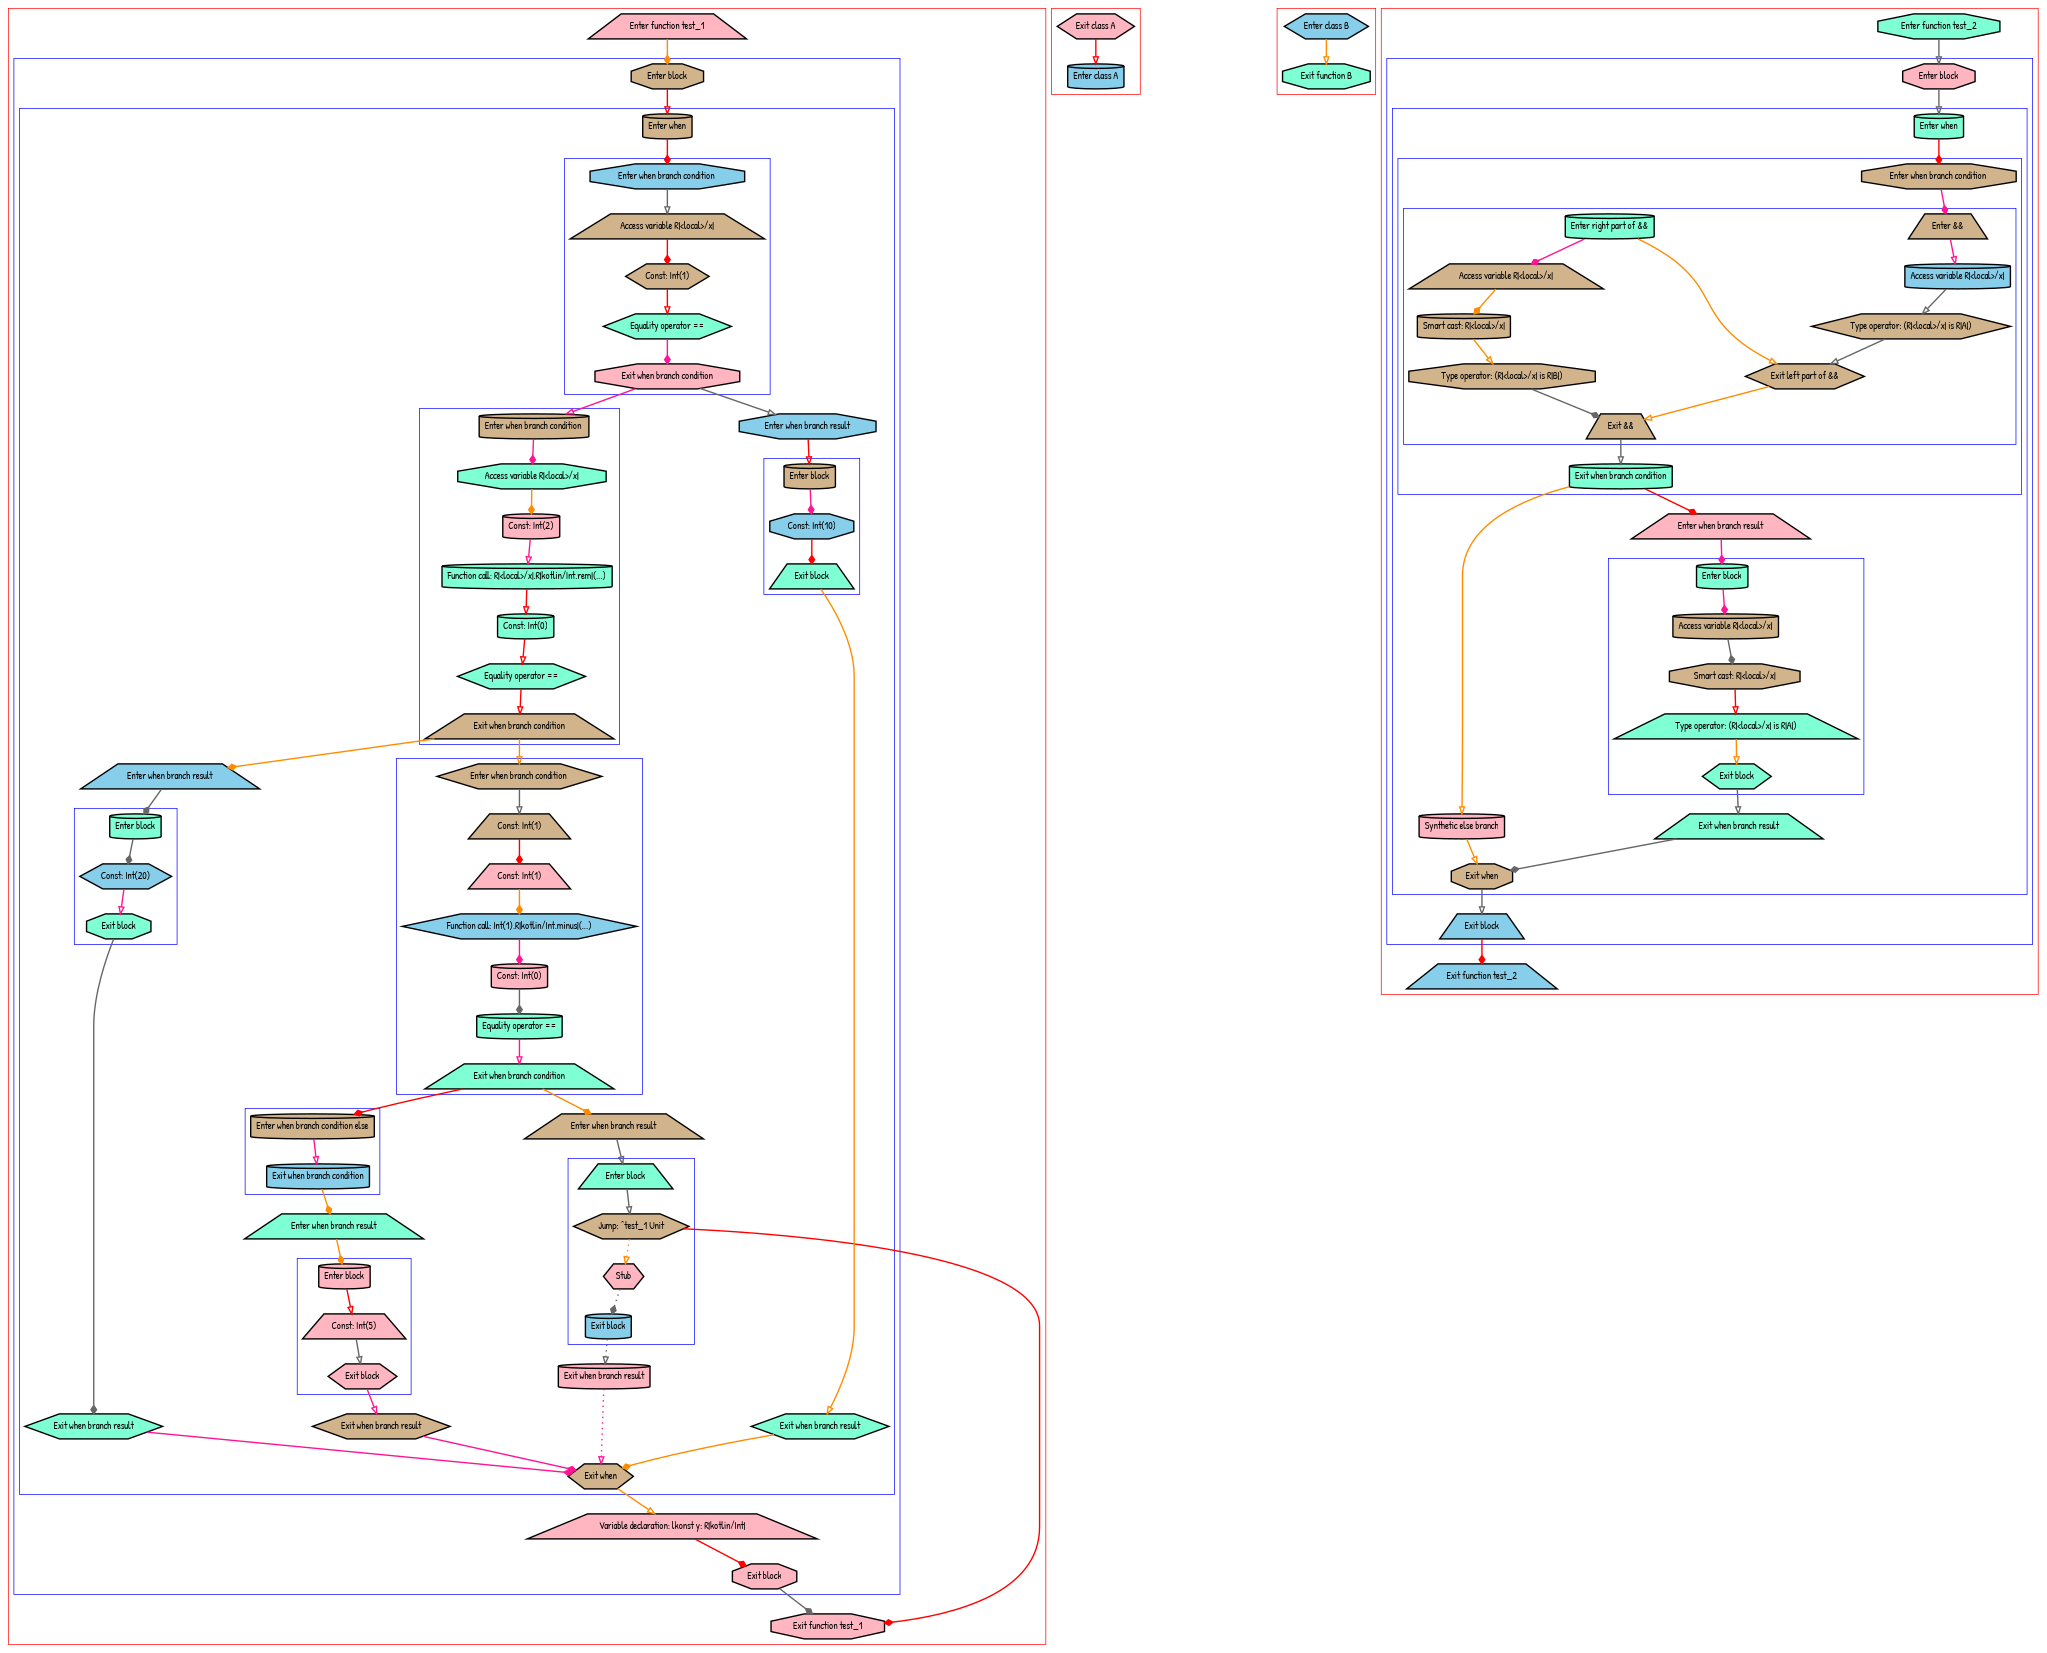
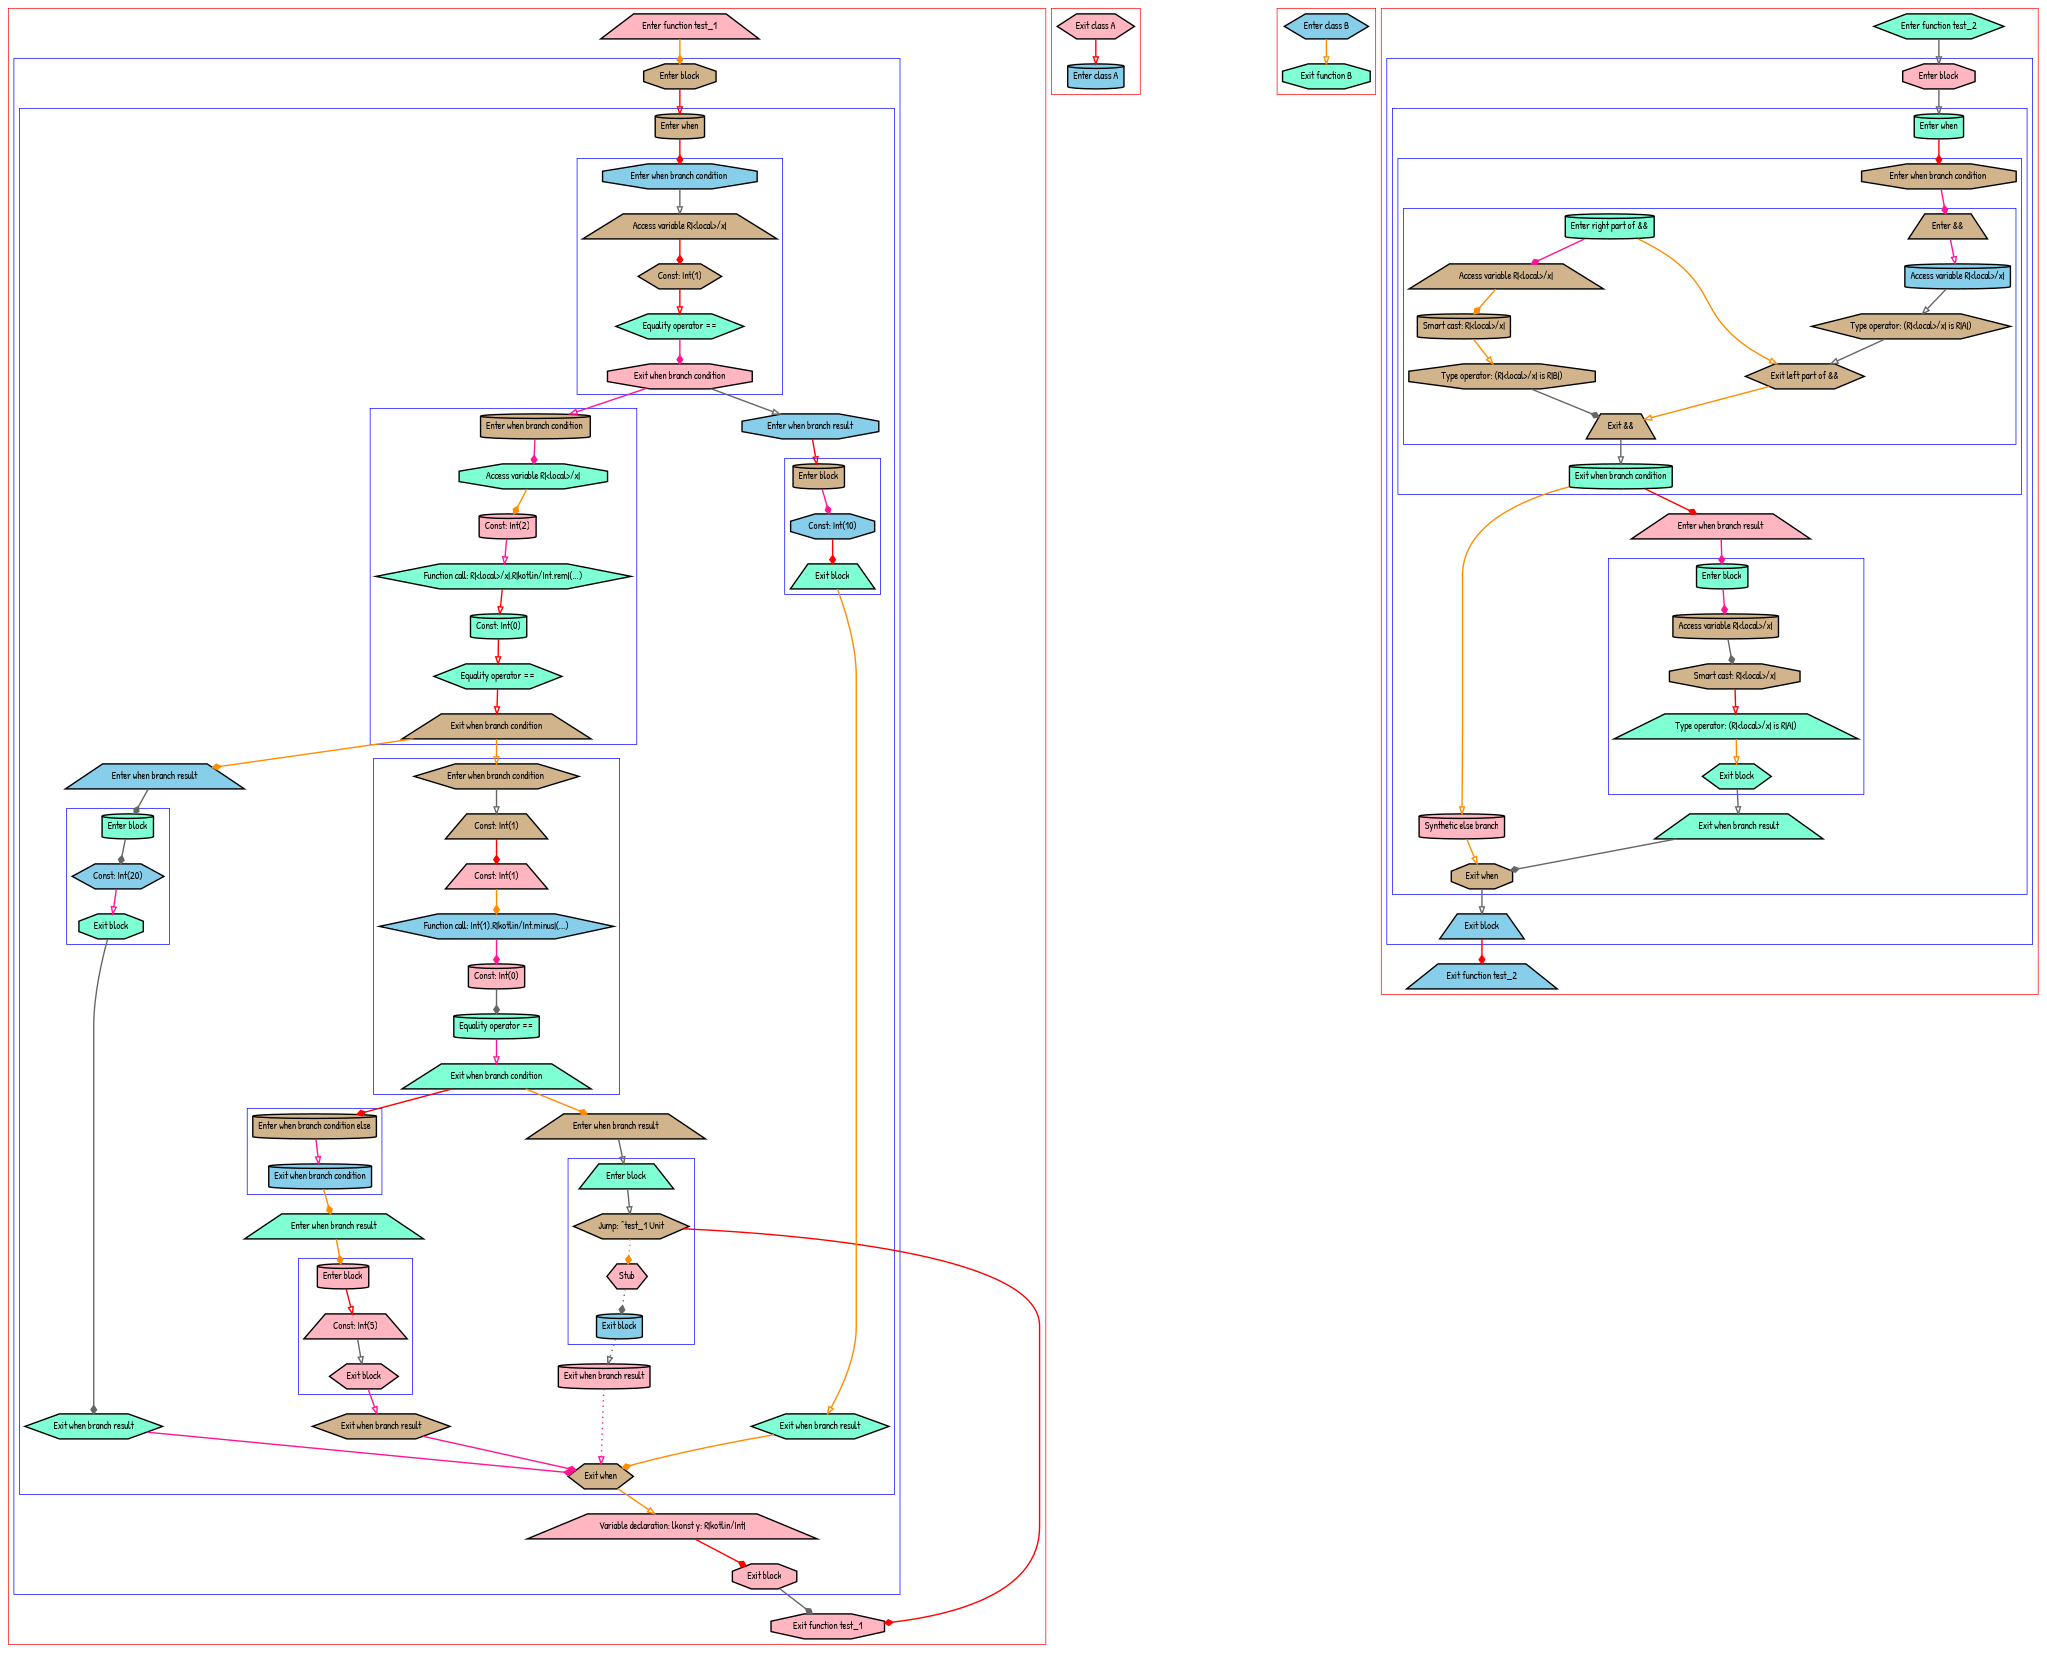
(1939, 26) -> (1939, 26)
(527, 576) -> (503, 576)
(628, 1248) -> (630, 1247)
